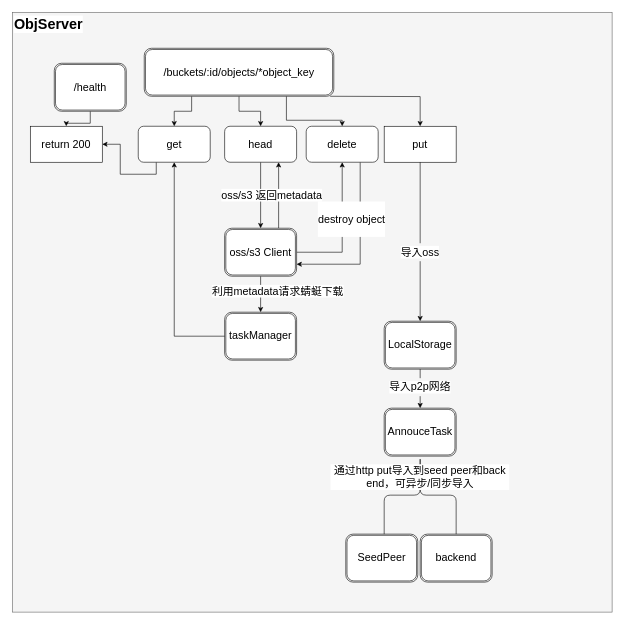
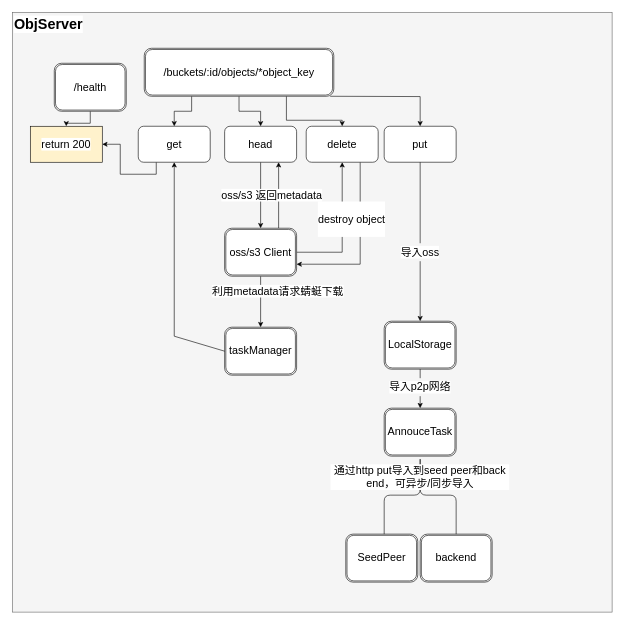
(66, 144) -> (66, 144)
(420, 144) -> (420, 144)
(261, 336) -> (261, 351)
